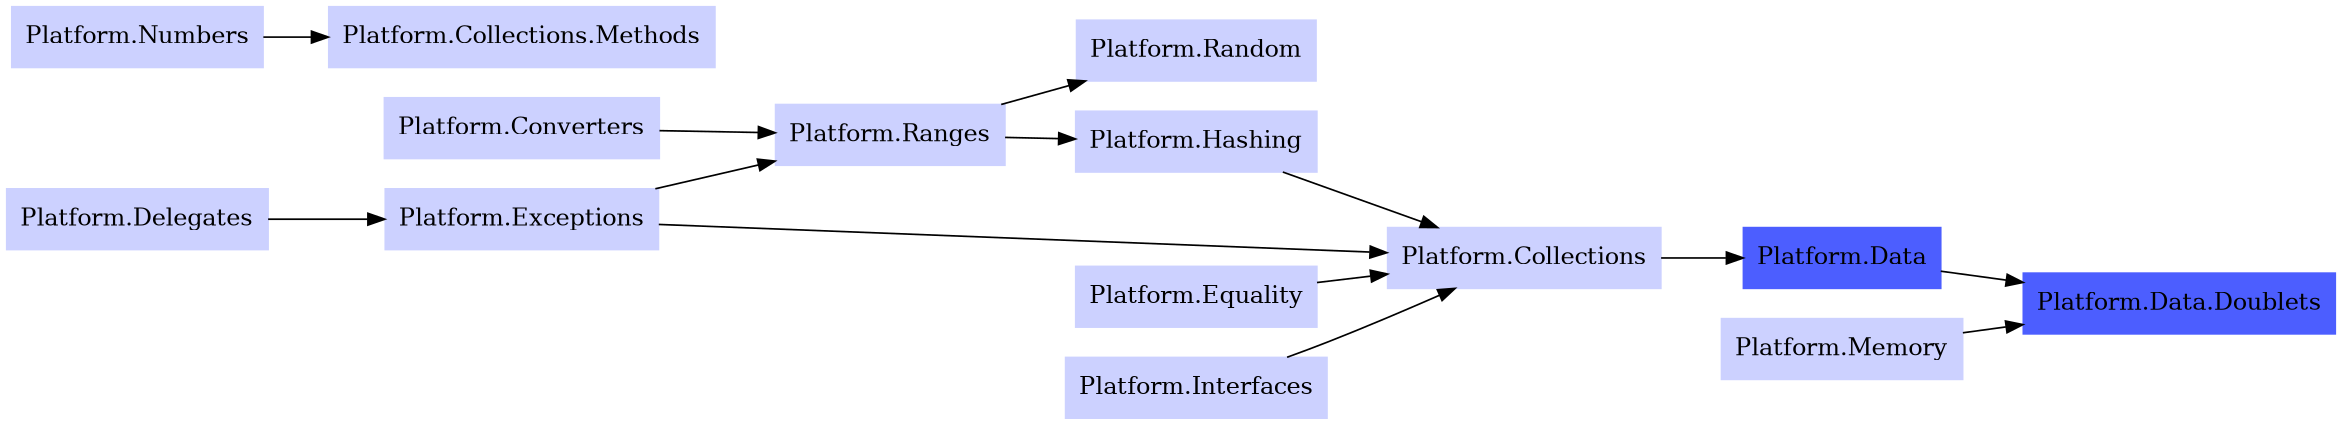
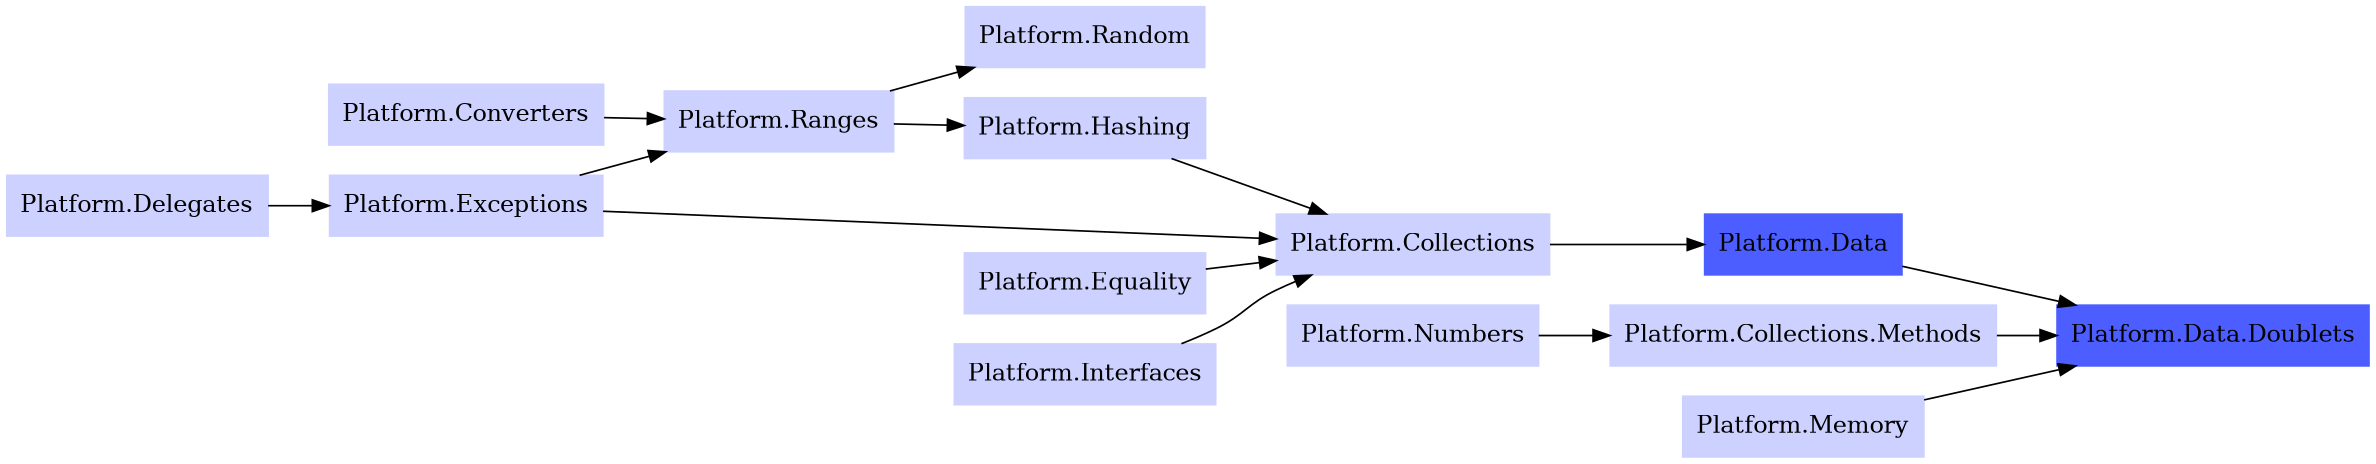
none -> (2018, 336)
